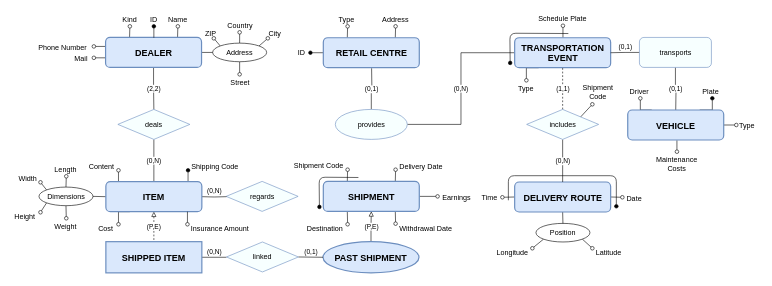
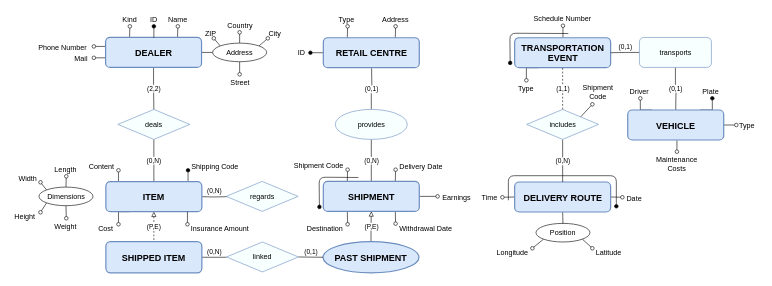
(563, 18) -> (563, 18)
(436, 124) -> none
none -> (371, 160)
(99, 196) -> none
(154, 257) -> (154, 257)
